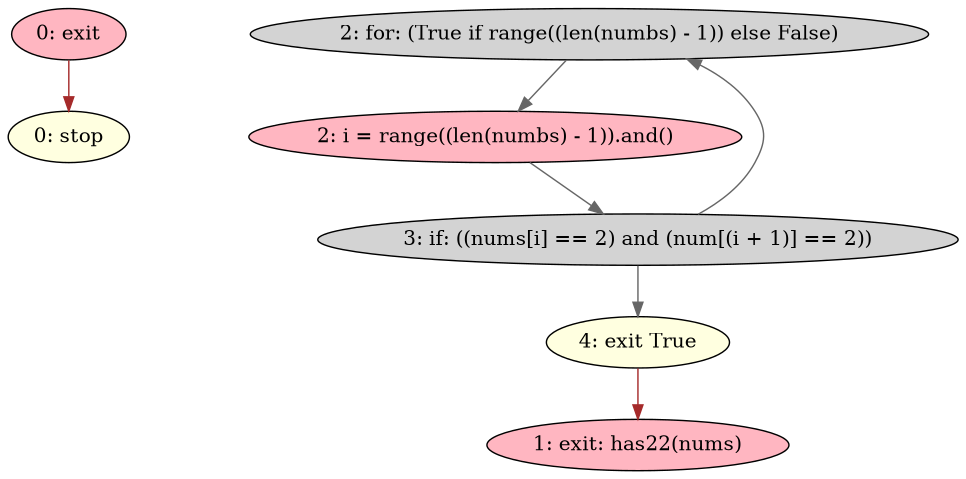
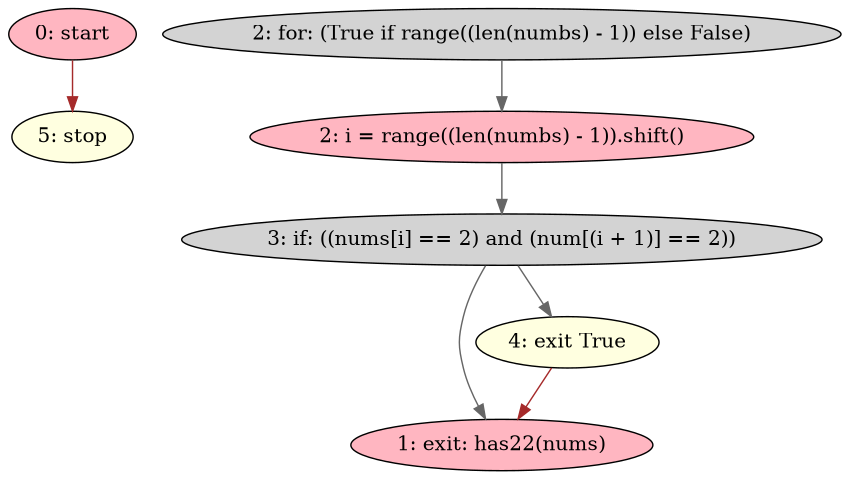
(69, 34) -> (73, 34)
(69, 137) -> (73, 137)
(495, 137) -> (502, 137)
(763, 139) -> (460, 335)
